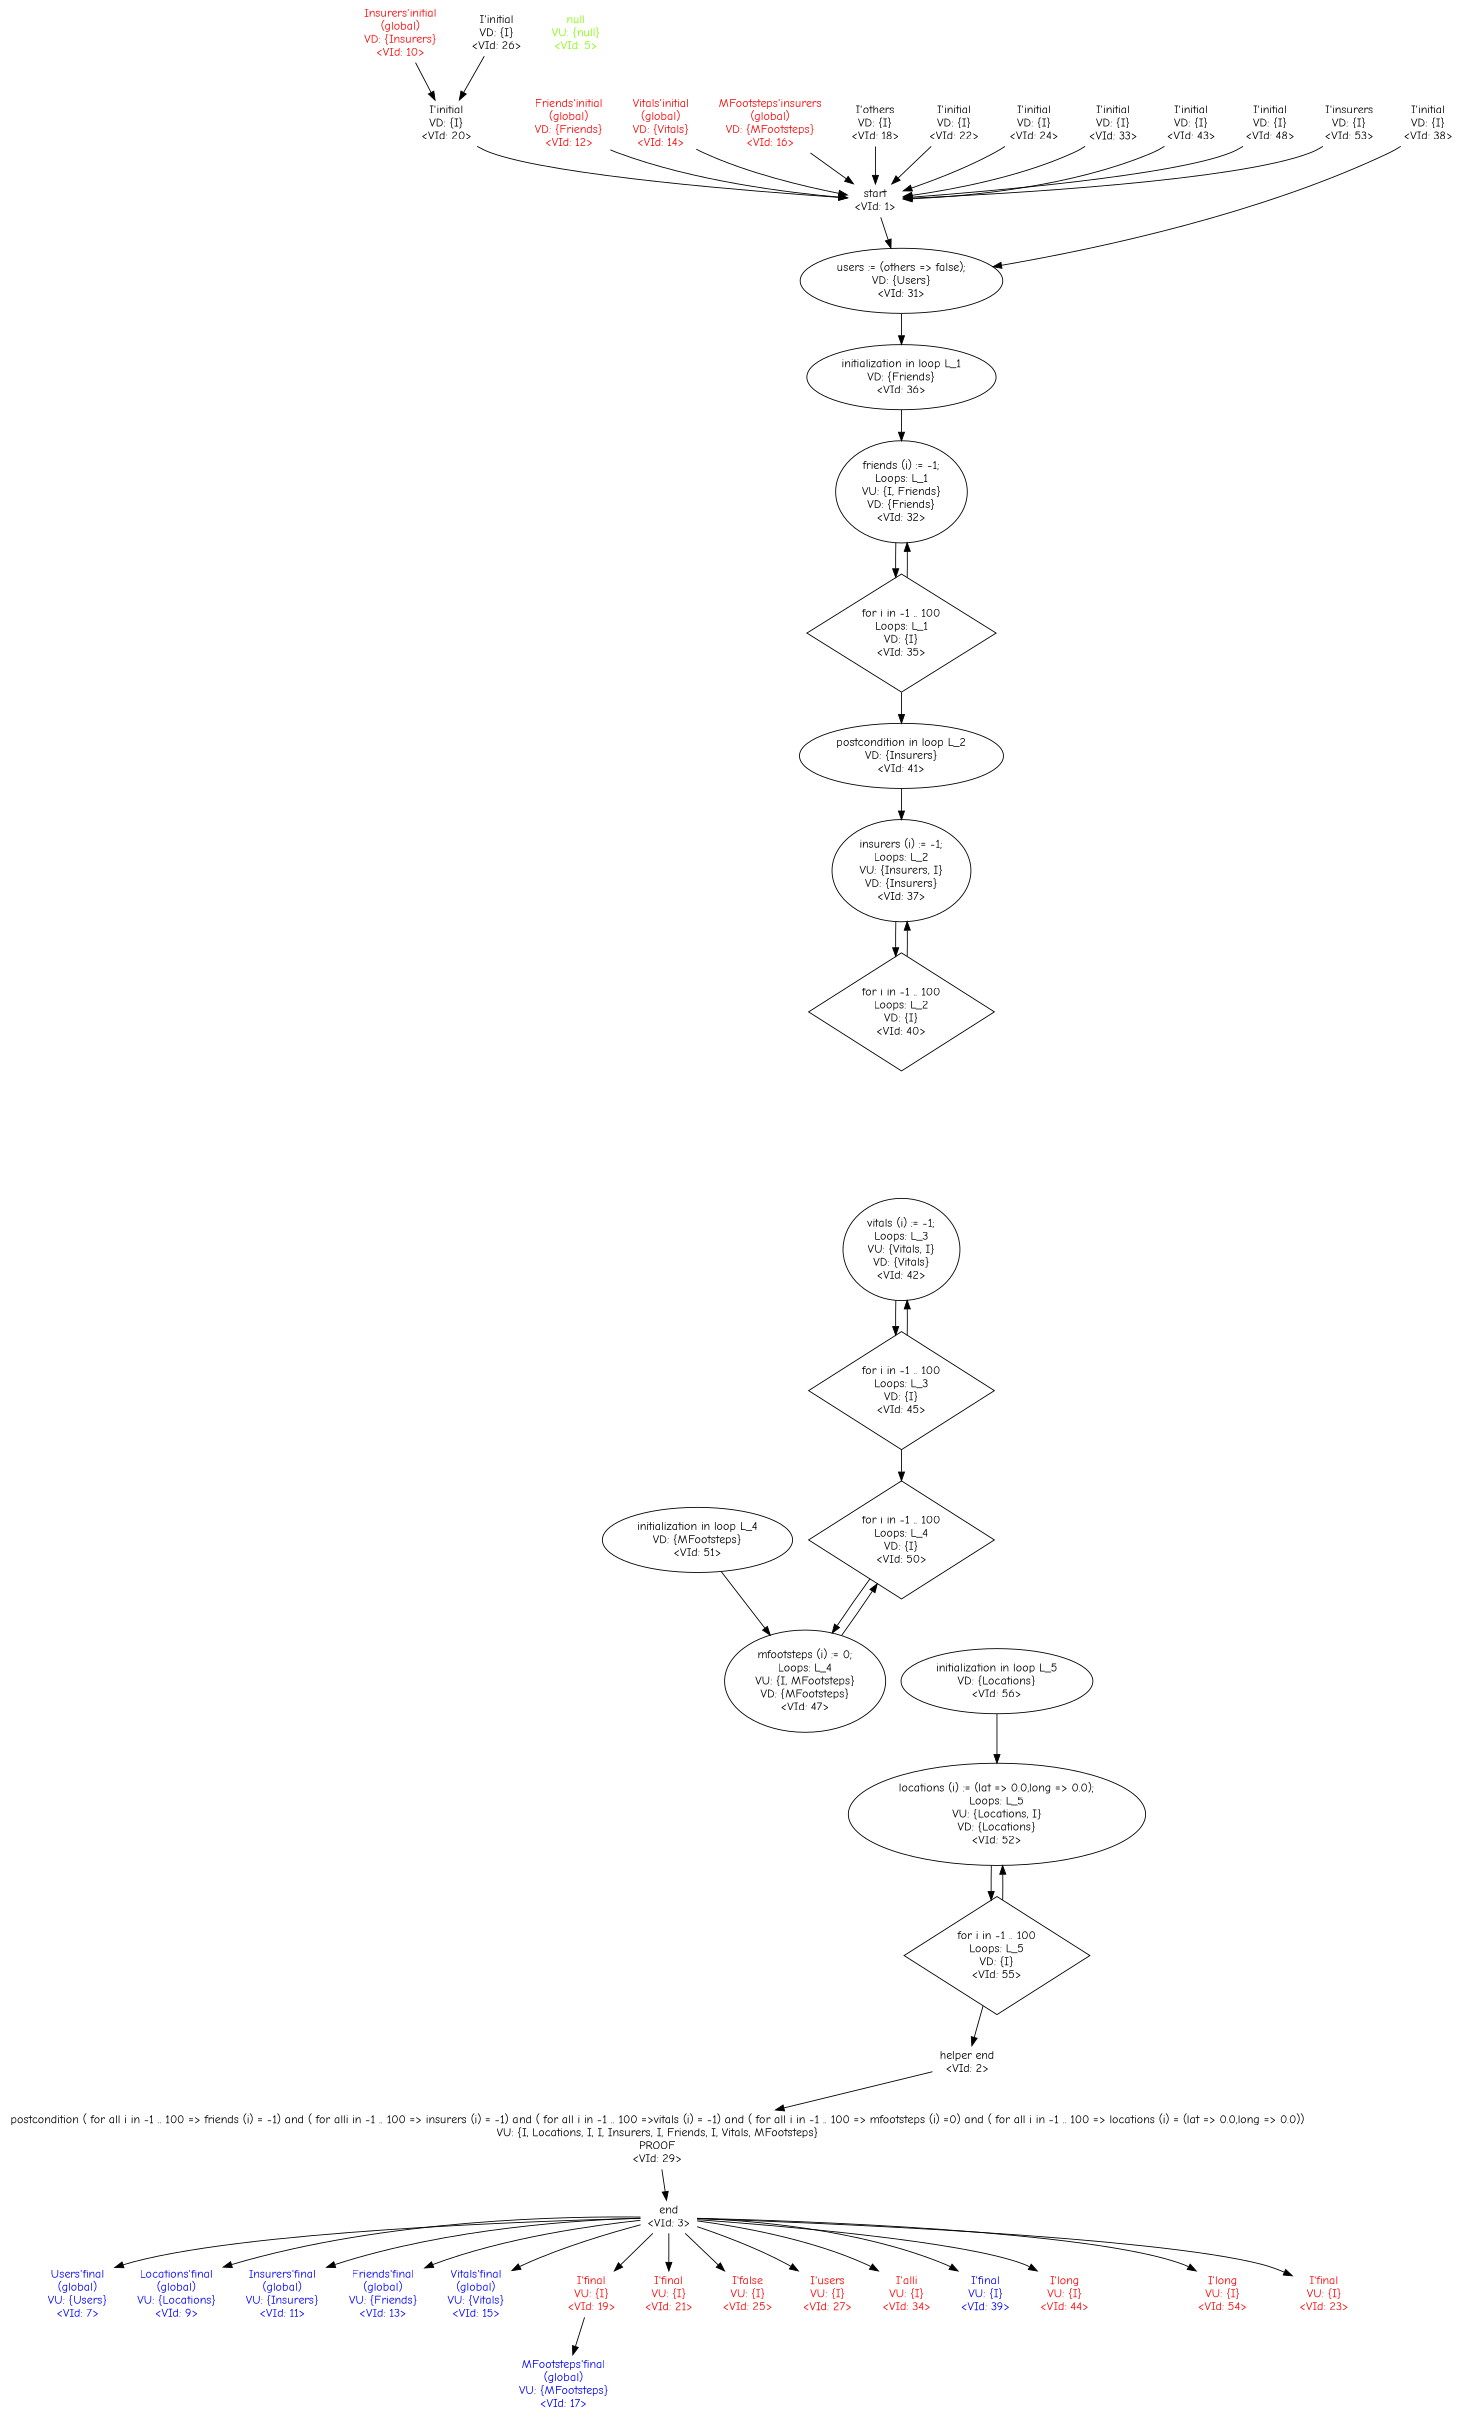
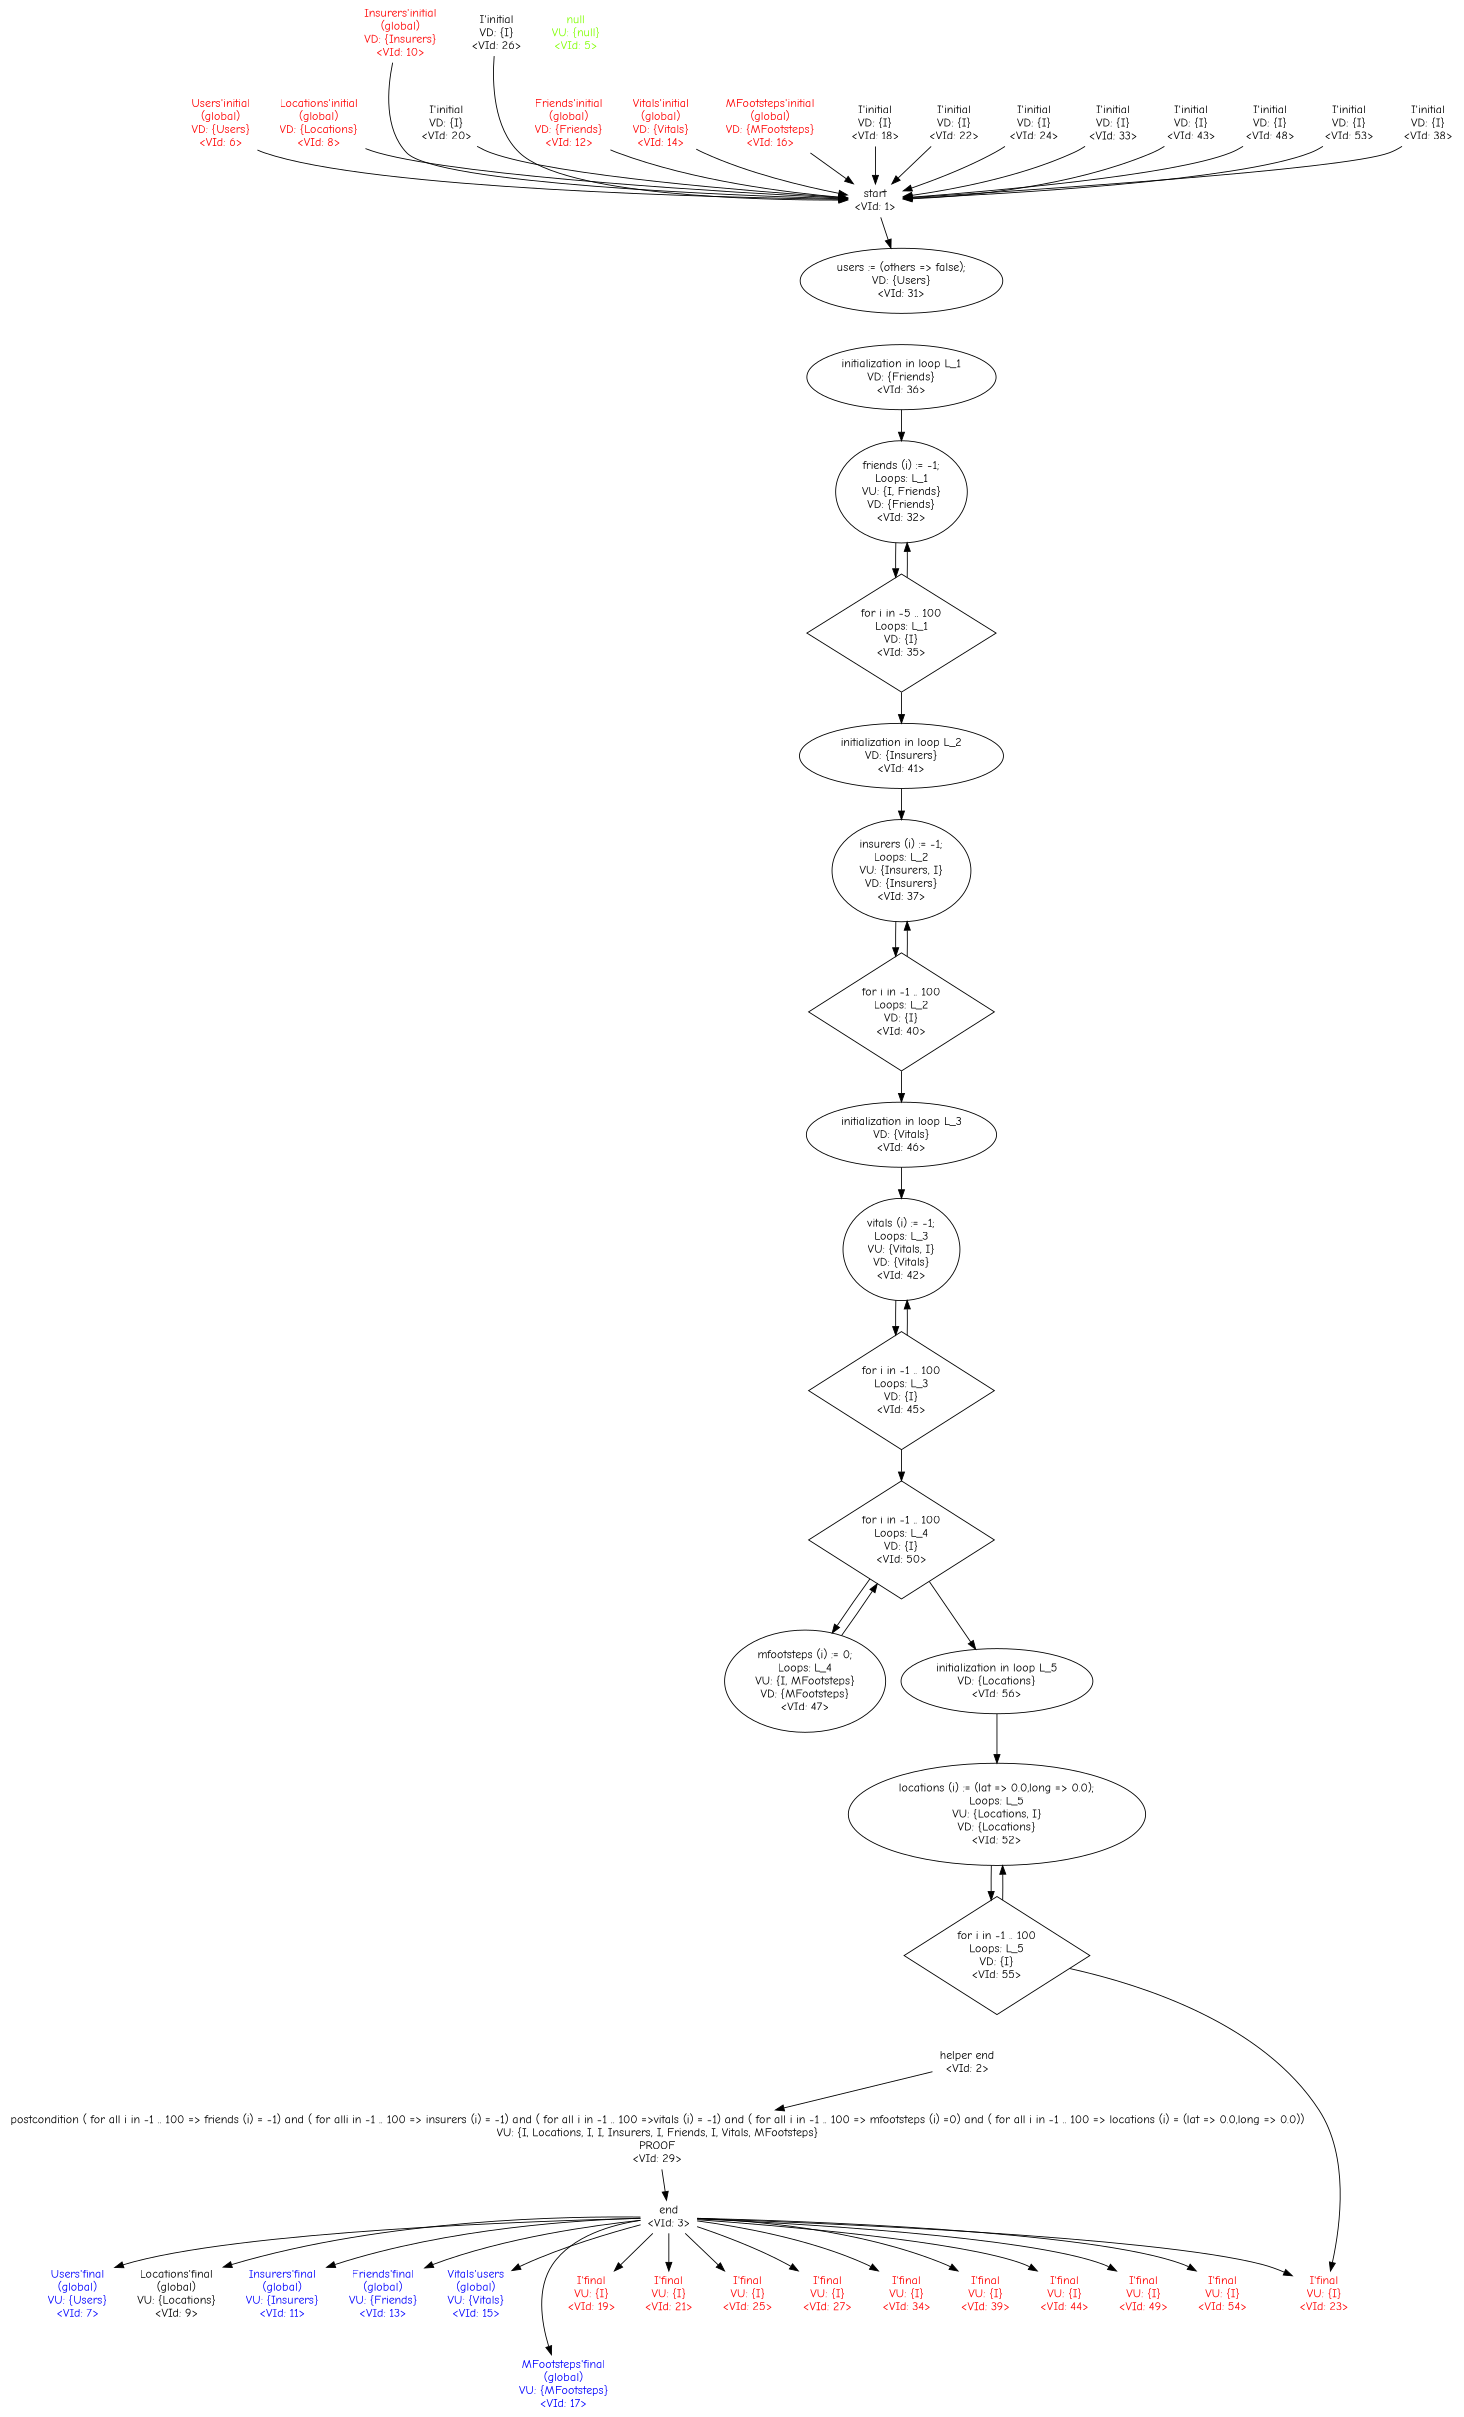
(474, 74) -> (523, 155)
(423, 78) -> (574, 184)
none -> (221, 123)
none -> (319, 123)
(770, 123) -> (770, 123)
(875, 123) -> (875, 123)
(1349, 123) -> (1349, 123)
(1205, 219) -> (1257, 172)
(901, 325) -> none
(901, 633) -> (901, 633)
(901, 756) -> (901, 756)
none -> (901, 1135)
(697, 1540) -> none
none -> (950, 1612)
(979, 2022) -> (1273, 2060)
(177, 2294) -> (177, 2294)
(476, 2294) -> (476, 2294)
(748, 2294) -> (748, 2294)
(828, 2294) -> (828, 2294)
(907, 2294) -> (907, 2294)
(986, 2294) -> (986, 2294)
(1065, 2294) -> (1065, 2294)
none -> (1144, 2294)
(1223, 2294) -> (1223, 2294)
(580, 2332) -> (558, 2258)
